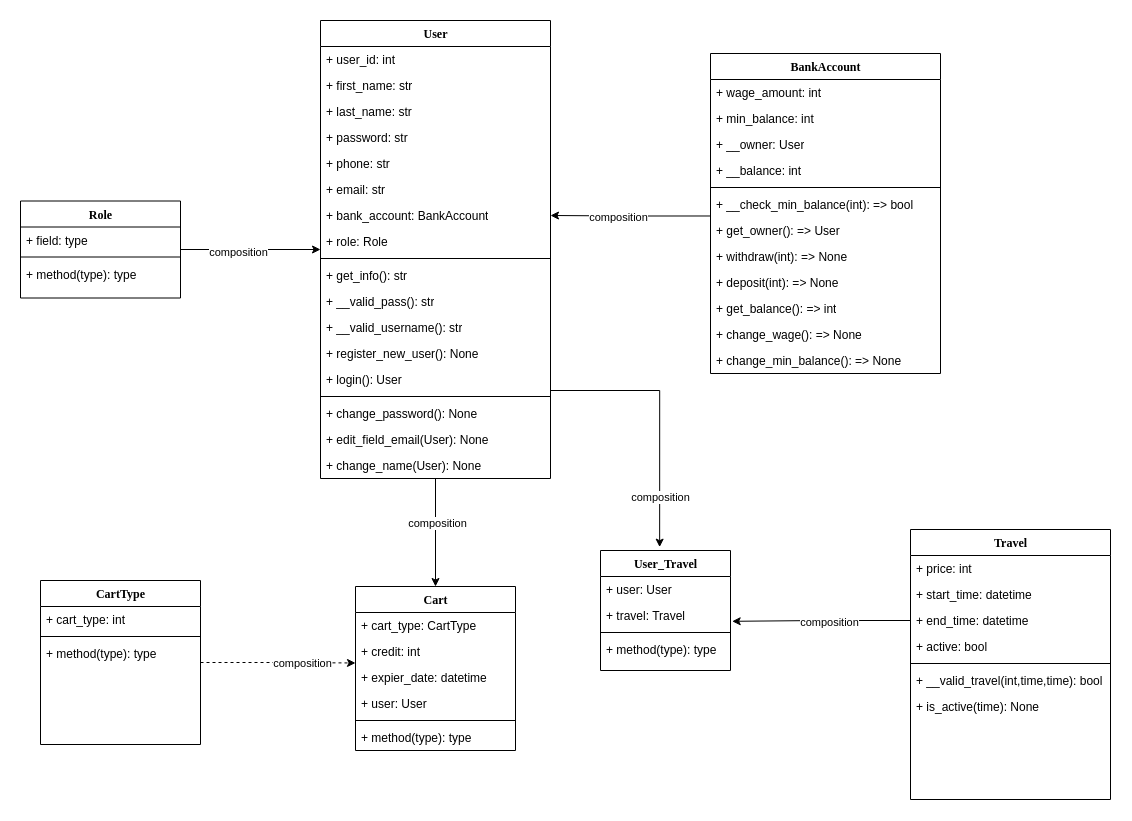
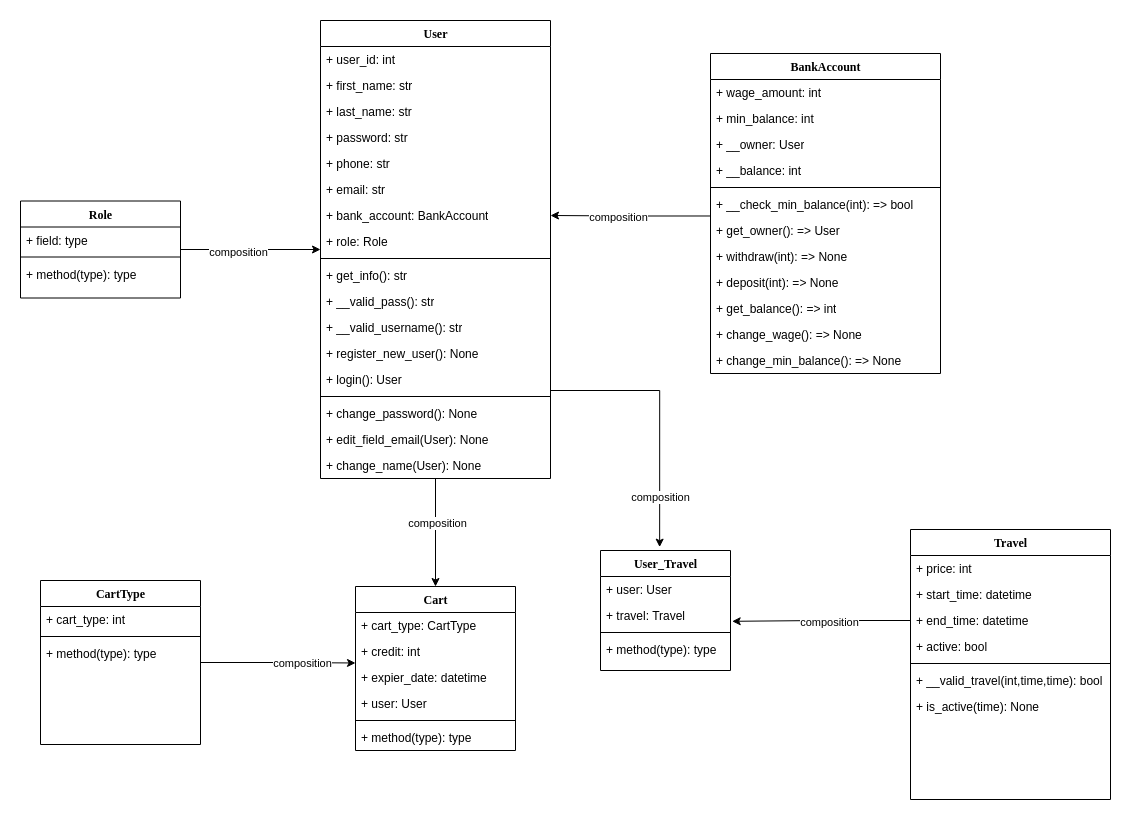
(238, 663) -> (238, 663)
